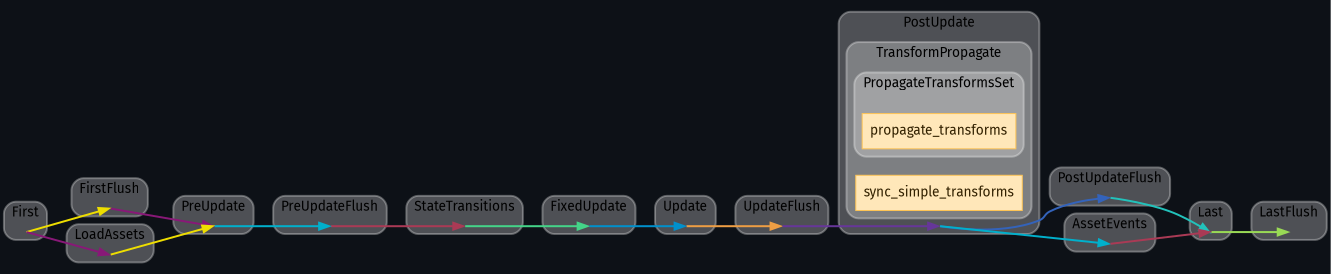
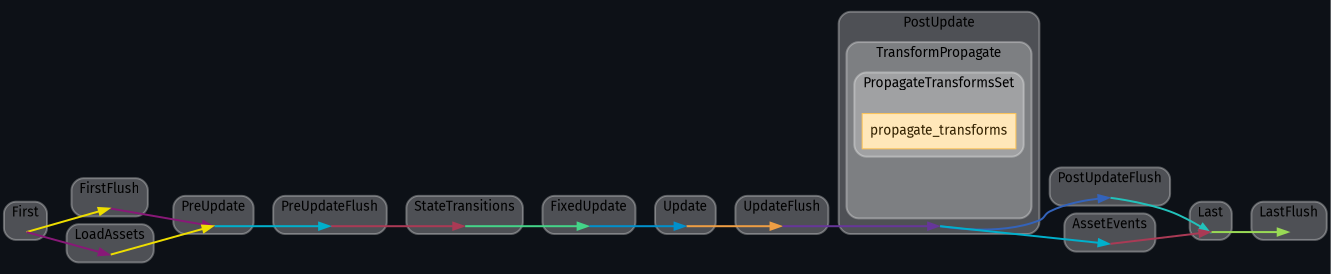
(939, 193) -> none
